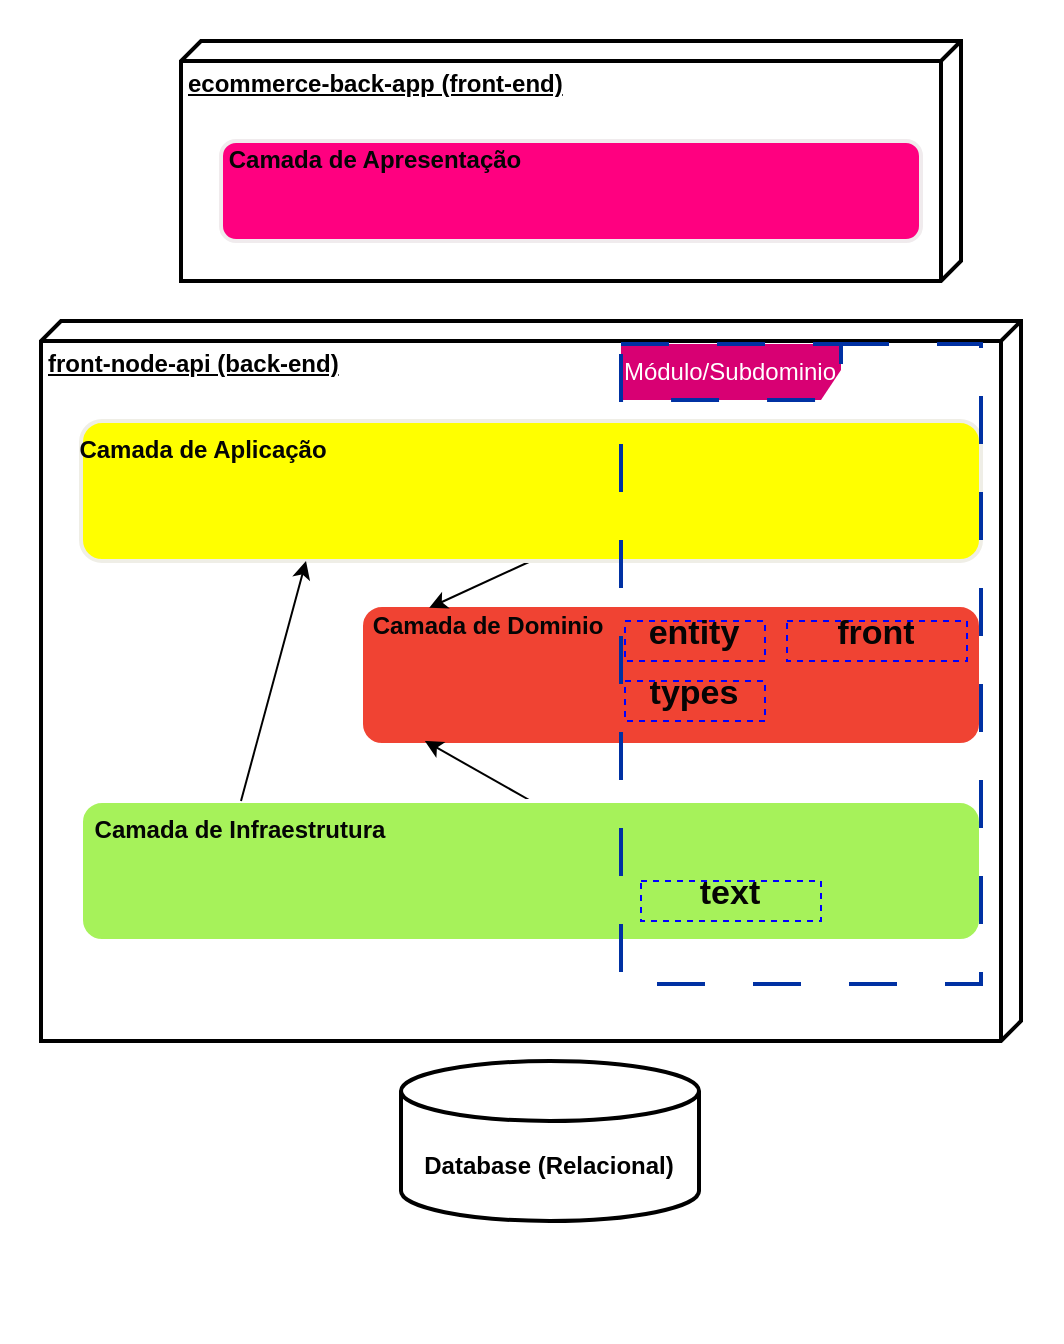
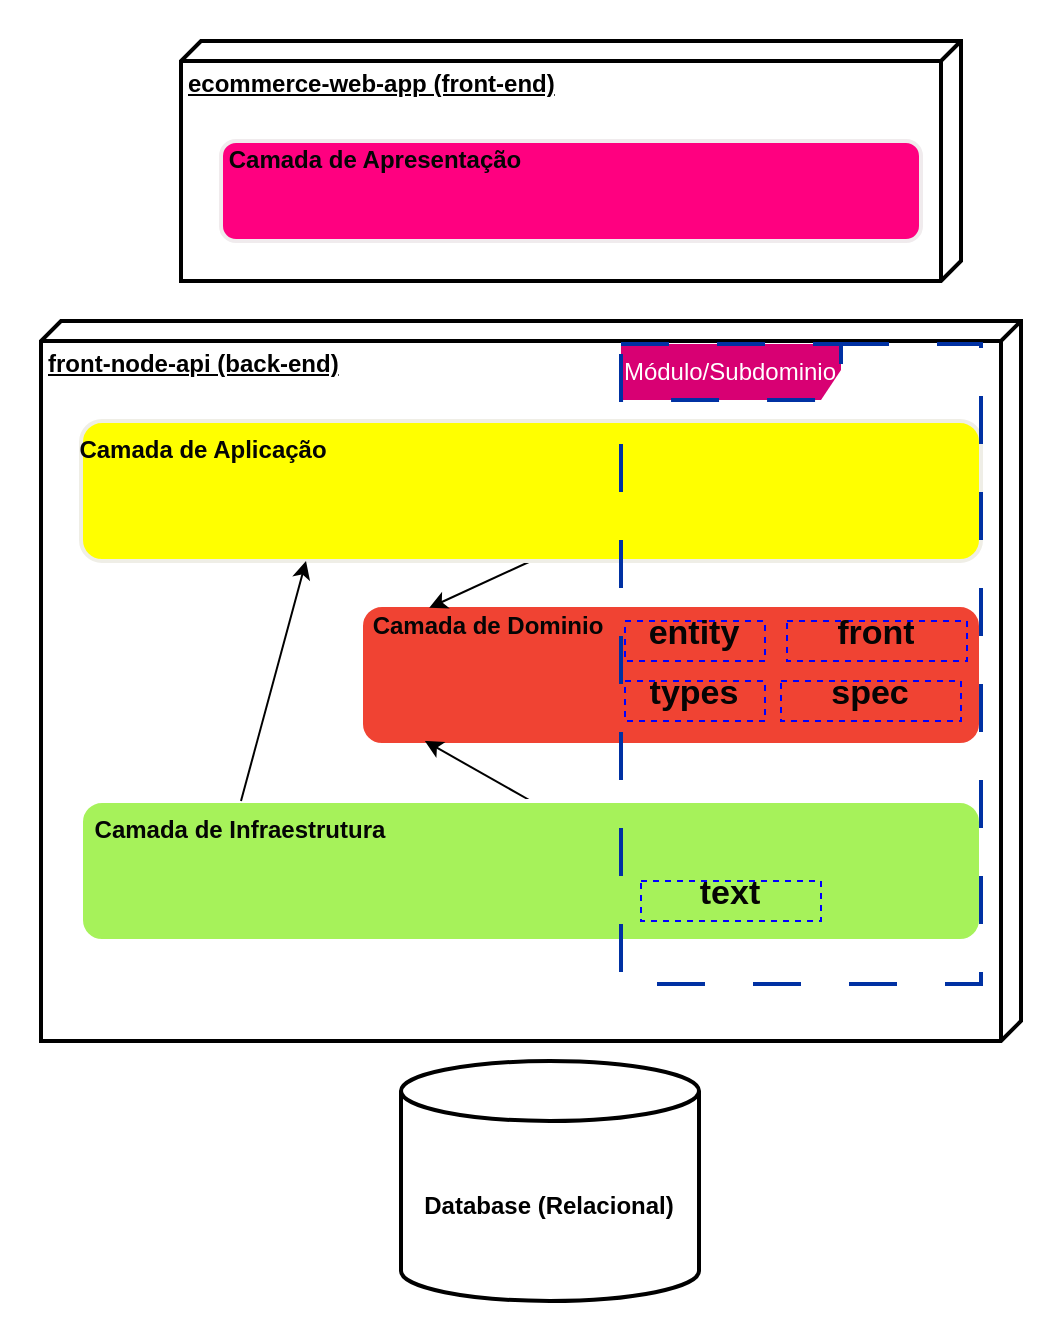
(387, 85) -> (381, 85)
none -> (871, 701)
(550, 1141) -> (550, 1181)
